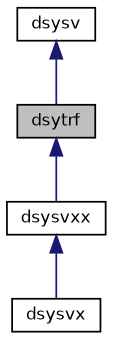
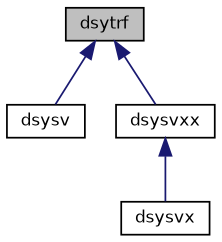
(56, 82) -> (71, 80)
